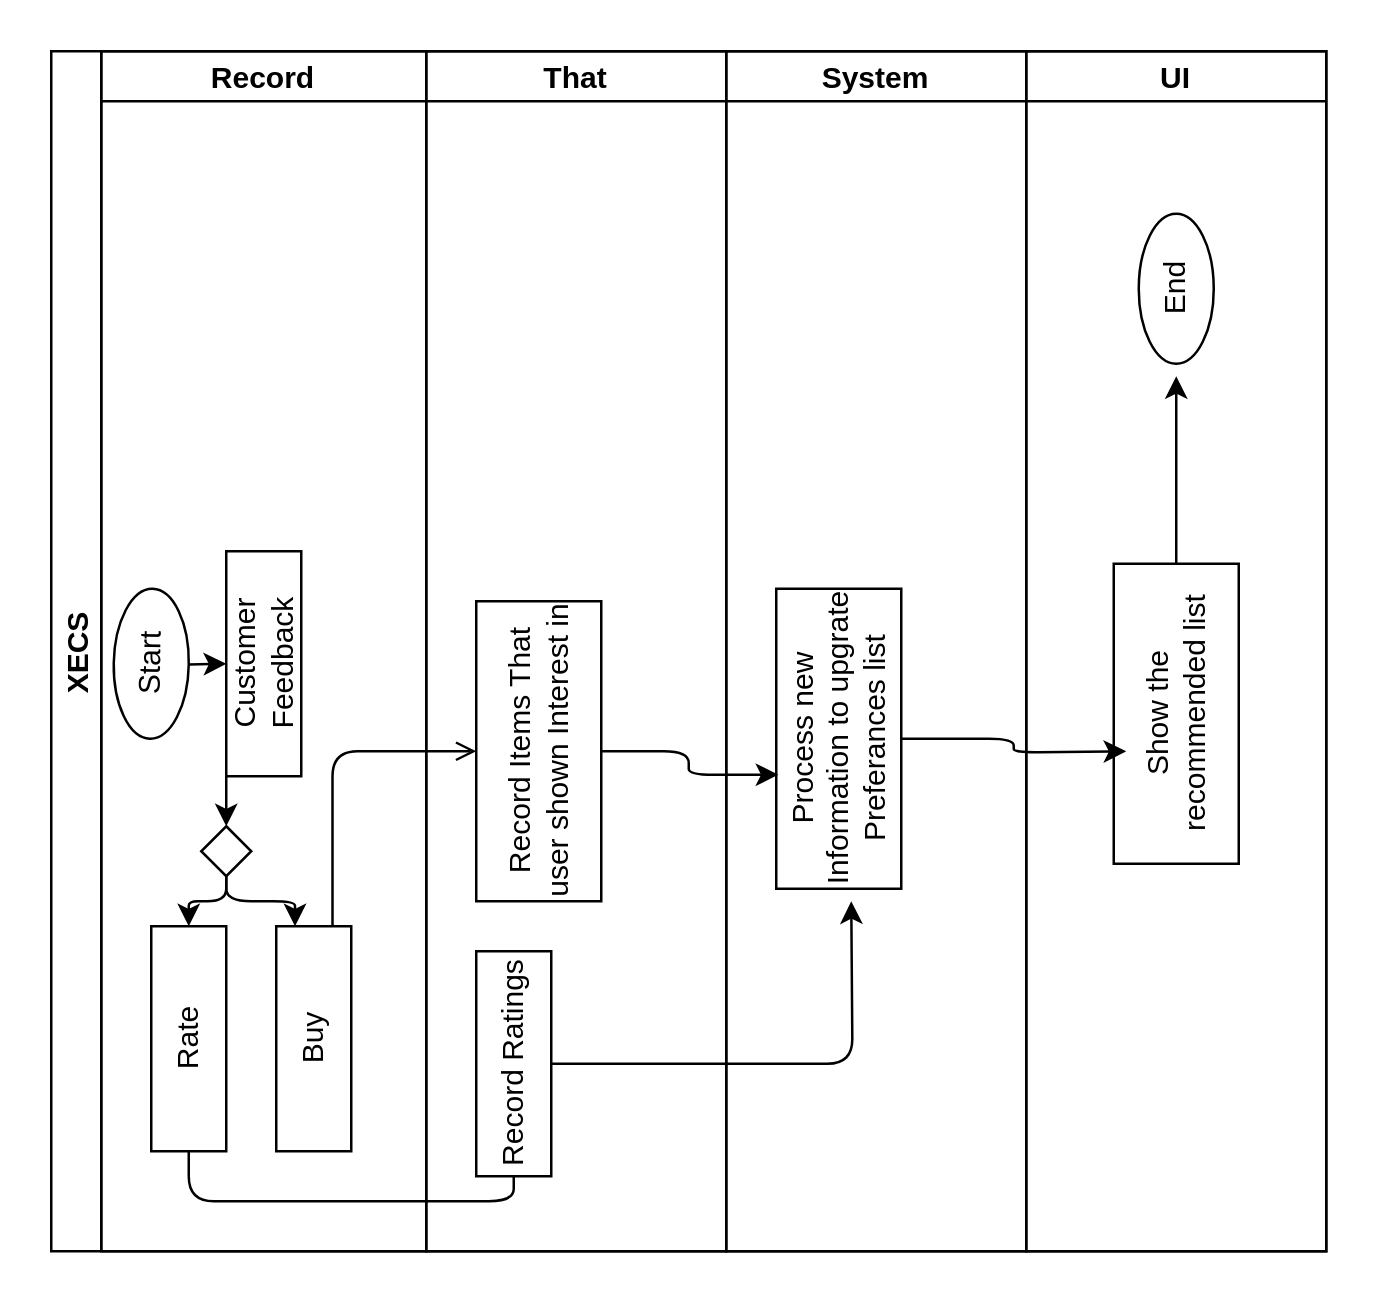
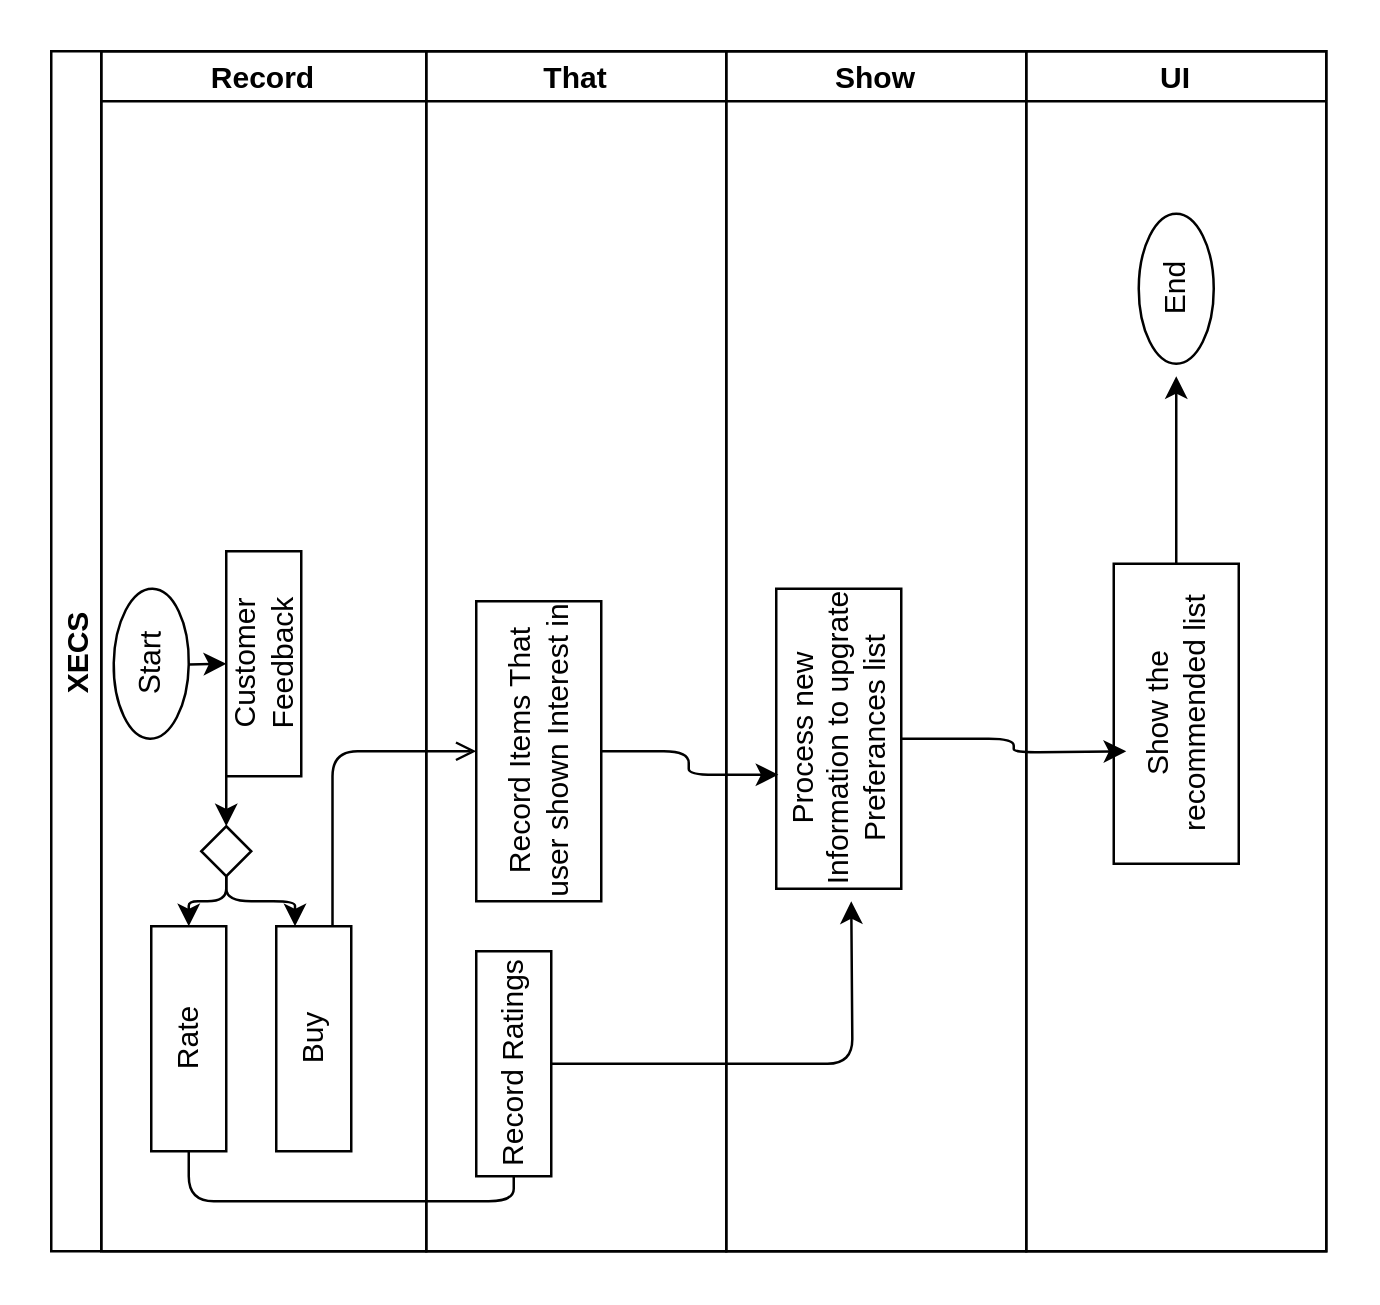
(875, 78) -> (875, 78)
